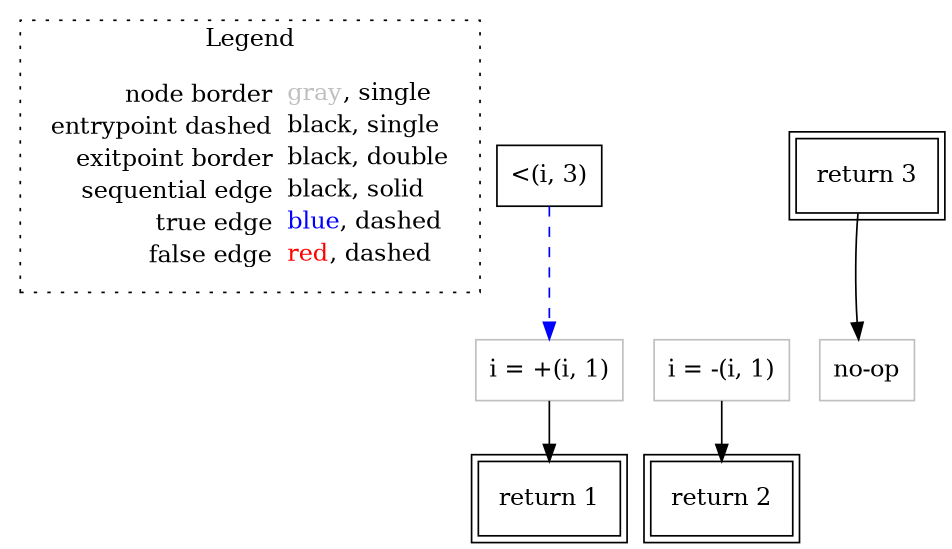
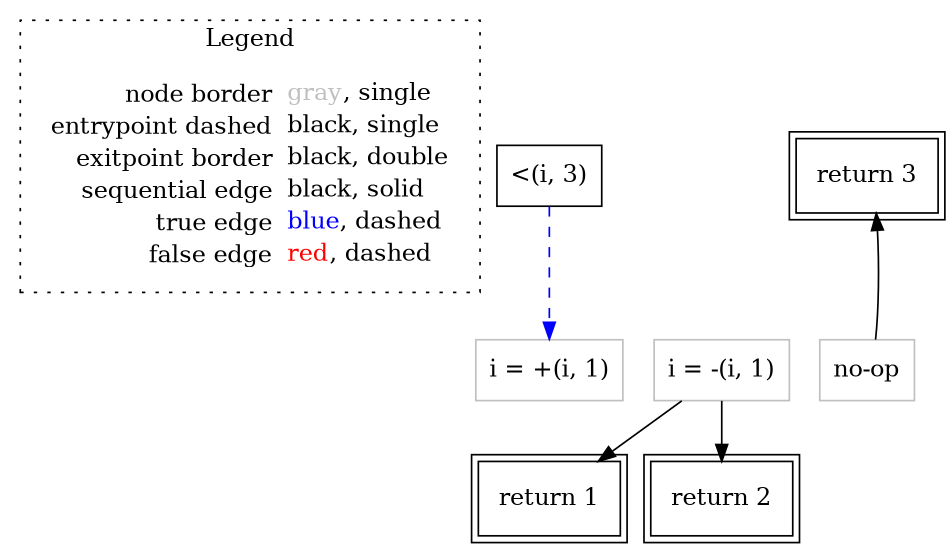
(856, 268) -> (878, 285)
(549, 423) -> (647, 426)
